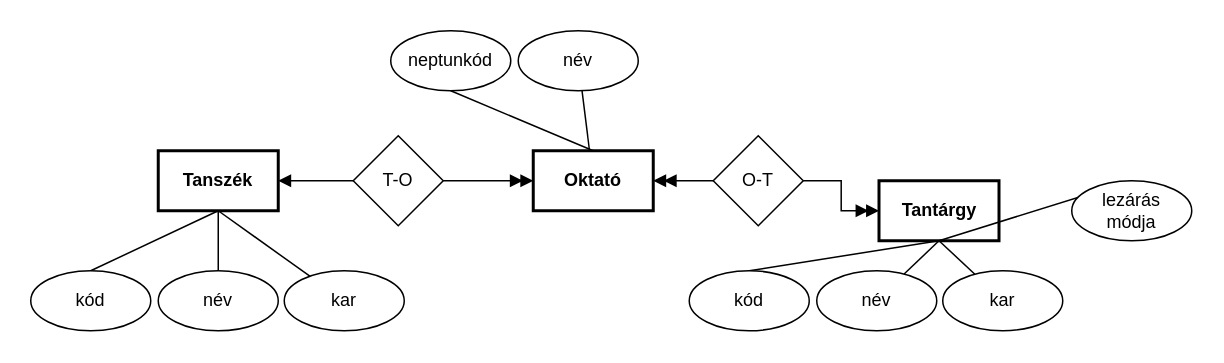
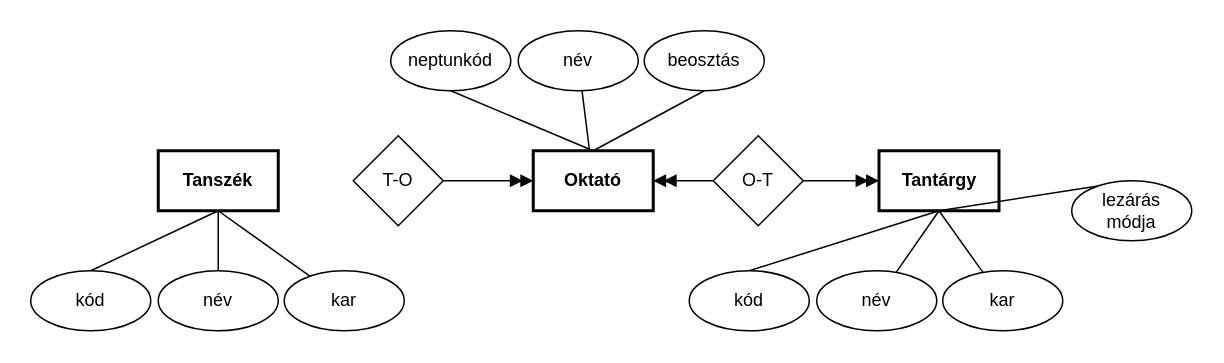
none -> (704, 61)
none -> (649, 121)
(322, 181) -> none
(939, 211) -> (939, 181)
